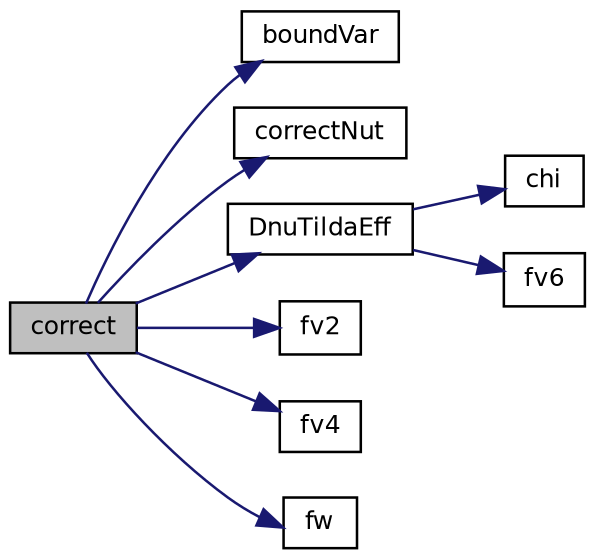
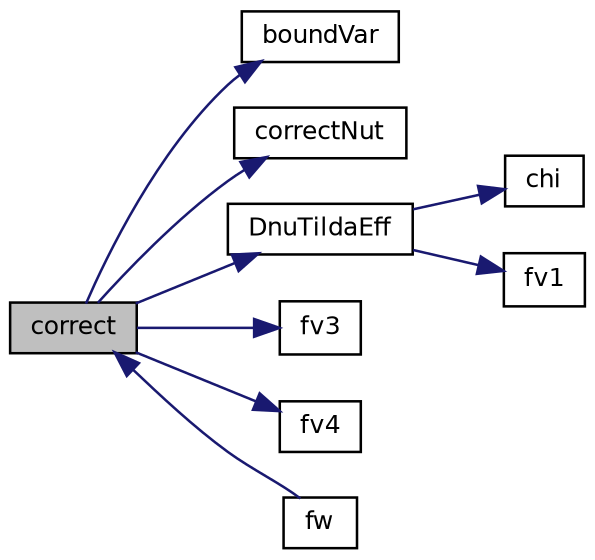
(544, 280) -> (544, 280)
(320, 328) -> (320, 328)
(165, 444) -> (212, 440)
